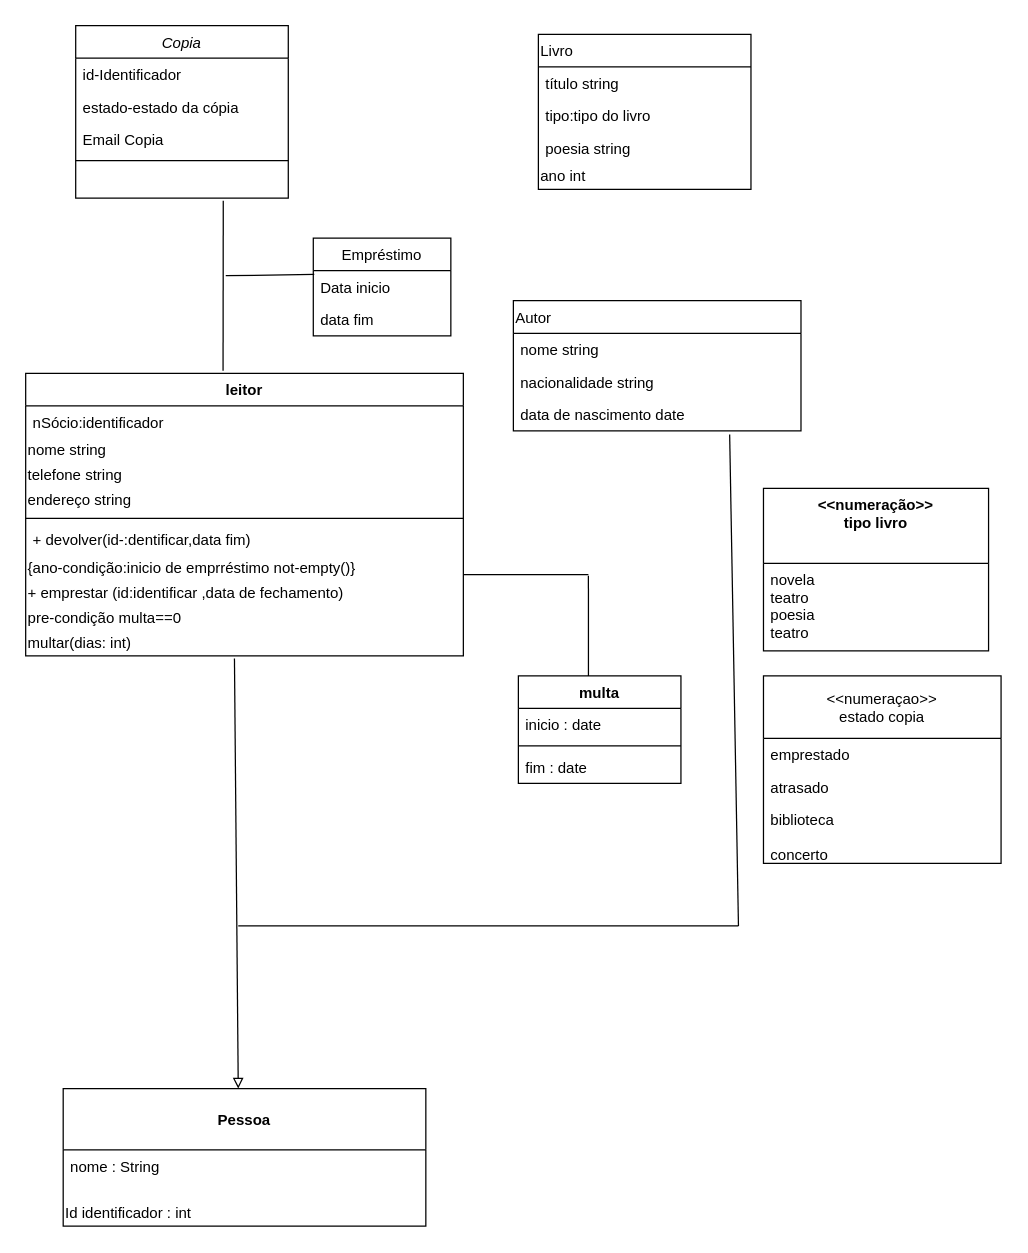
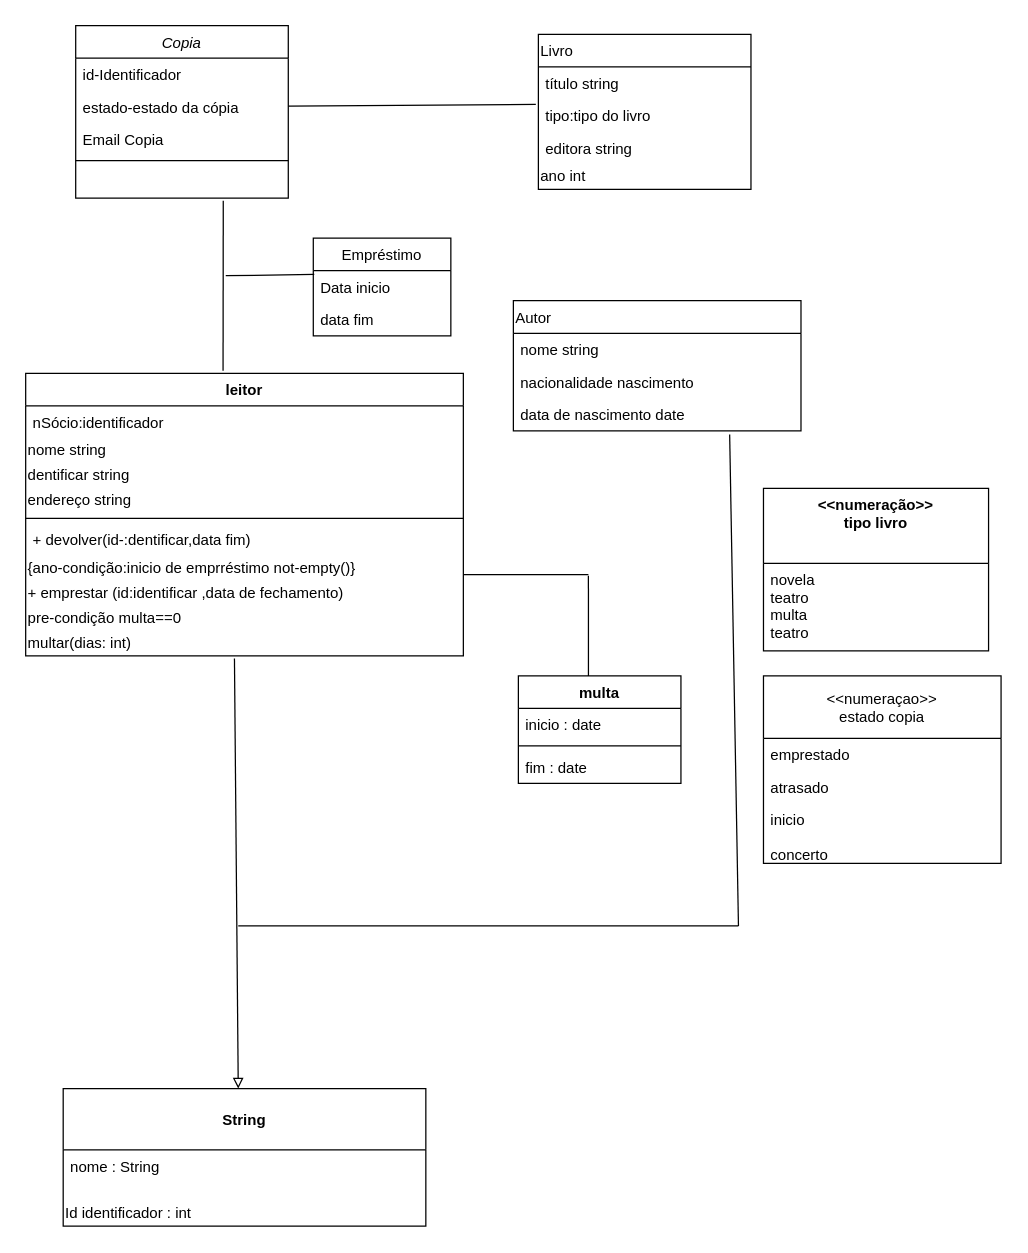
none -> (412, 105)
(594, 149) -> (598, 149)
(594, 383) -> (611, 383)
(85, 476) -> (92, 476)
(793, 580) -> (793, 580)
(806, 820) -> (789, 820)
(244, 1119) -> (244, 1119)
